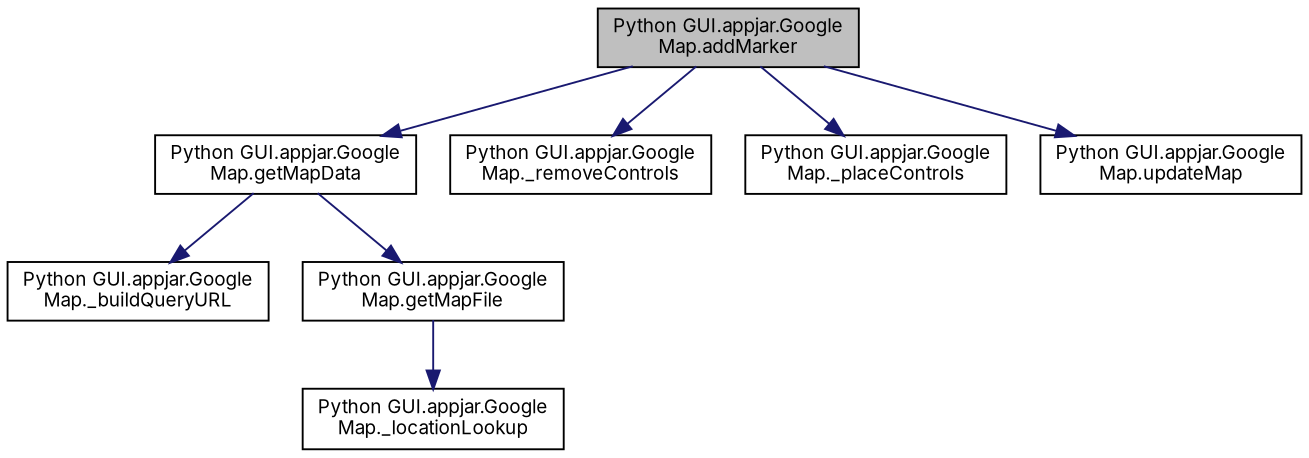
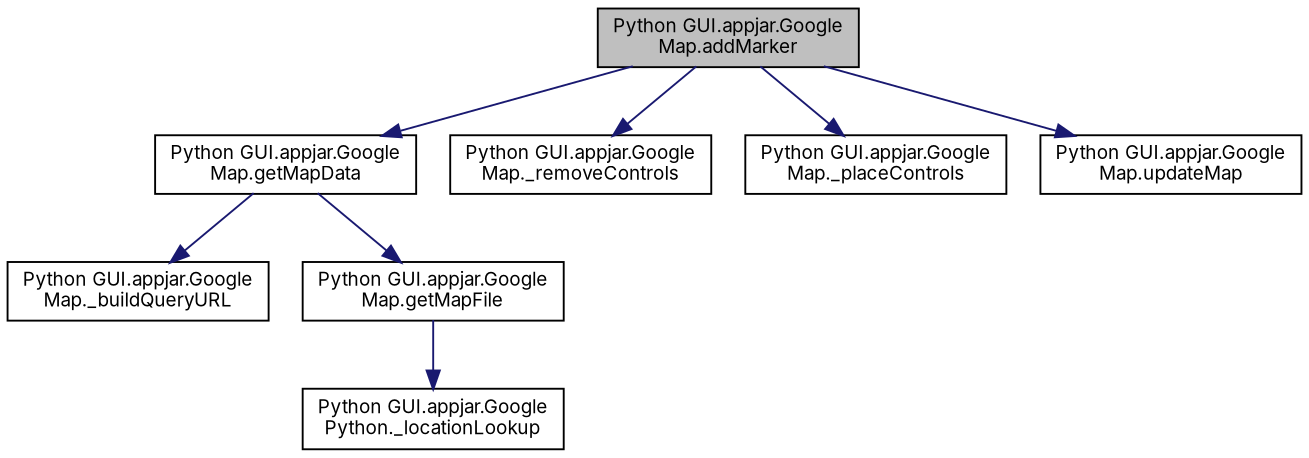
(433, 419) -> (433, 419)
